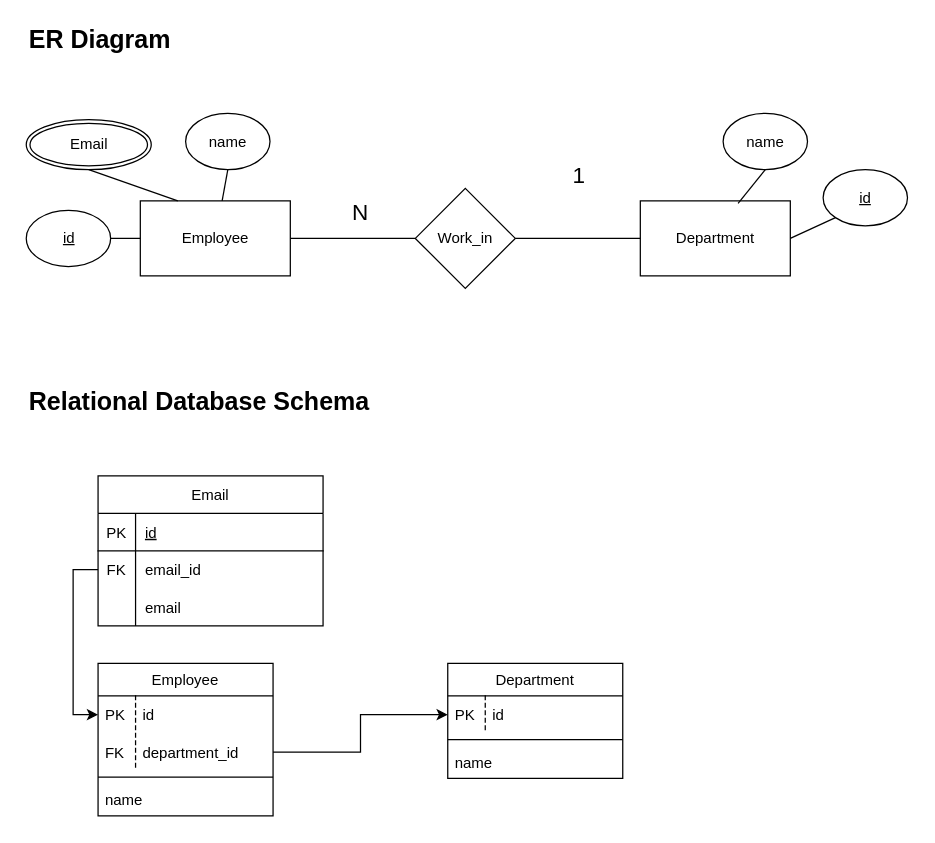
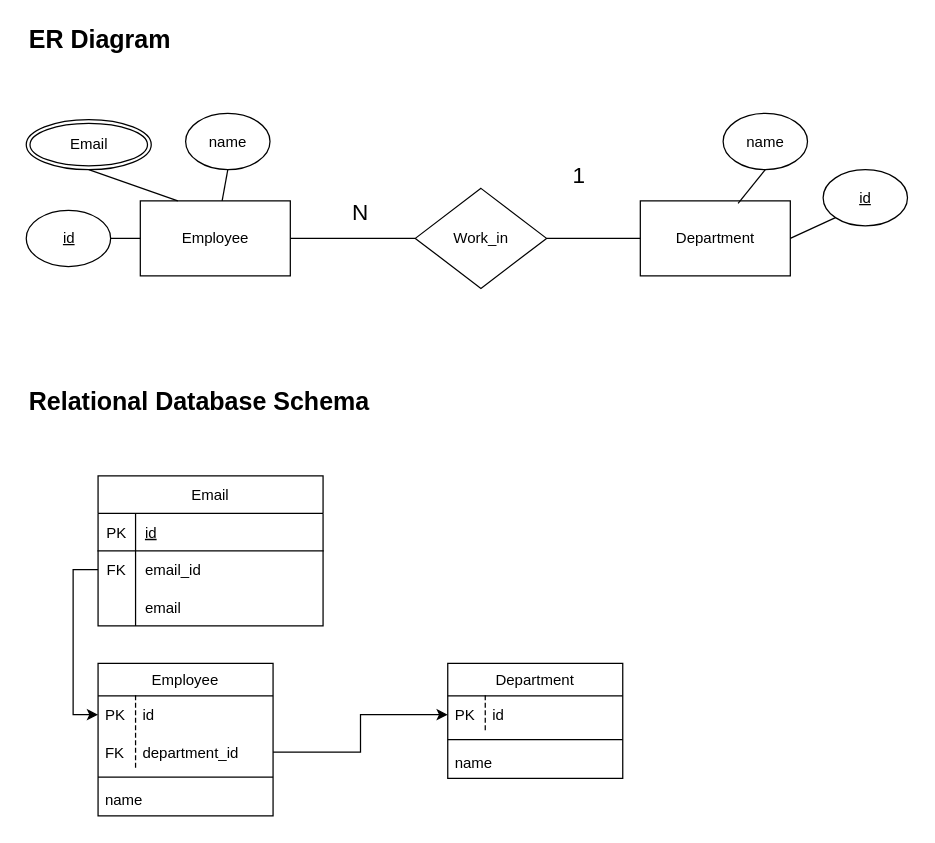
(465, 238) -> (481, 238)
